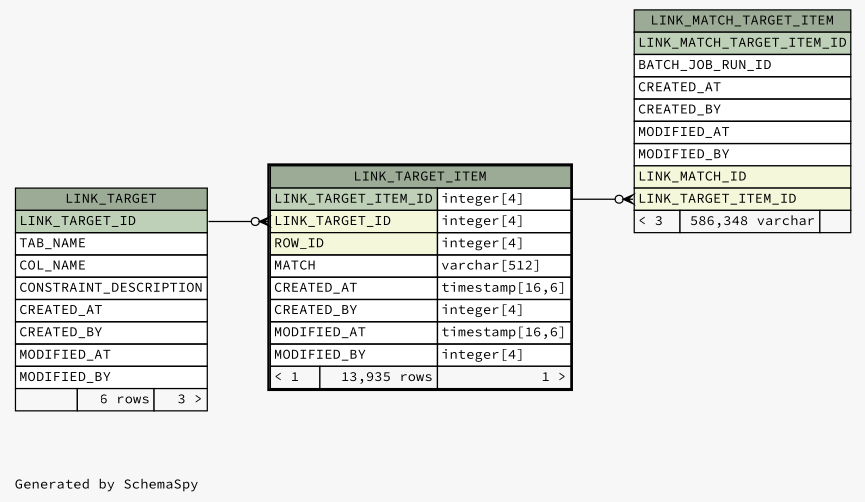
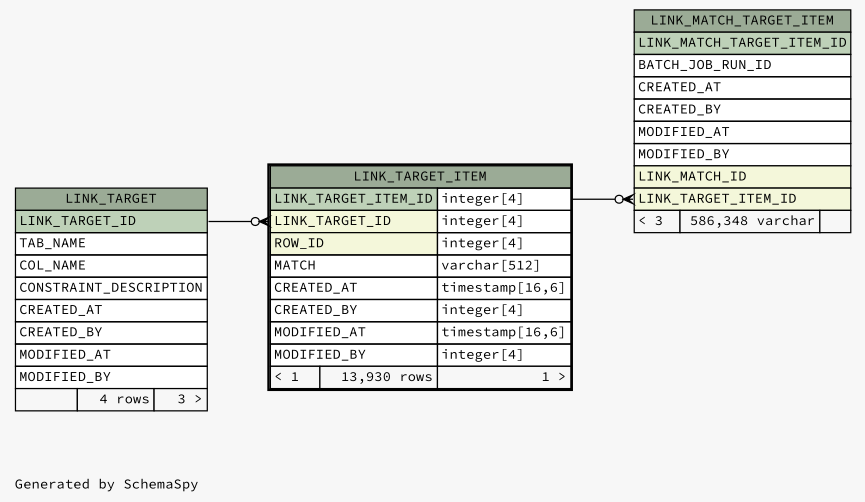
(387, 377) -> (387, 377)
(125, 399) -> (125, 399)
